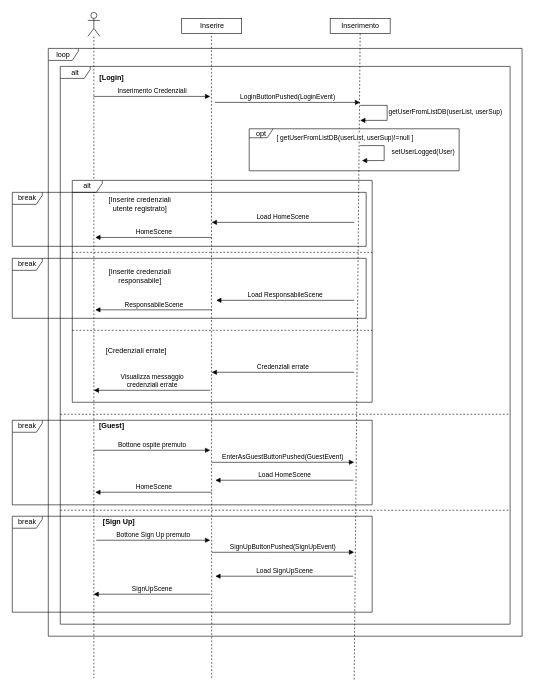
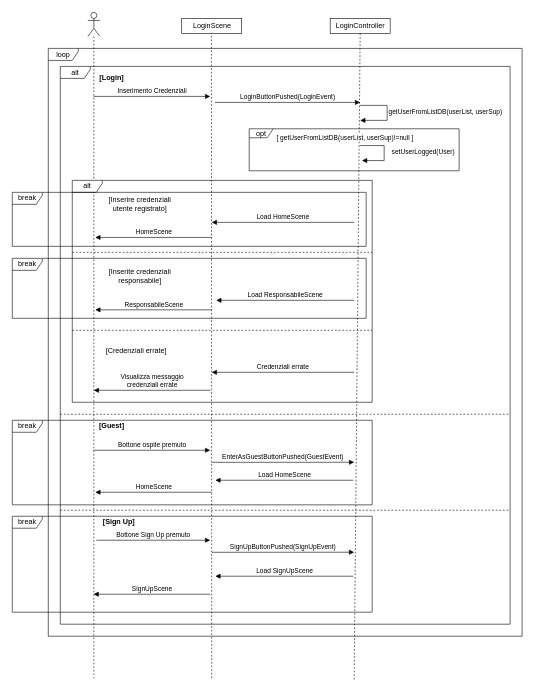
(212, 26) -> (212, 26)
(361, 26) -> (361, 26)
